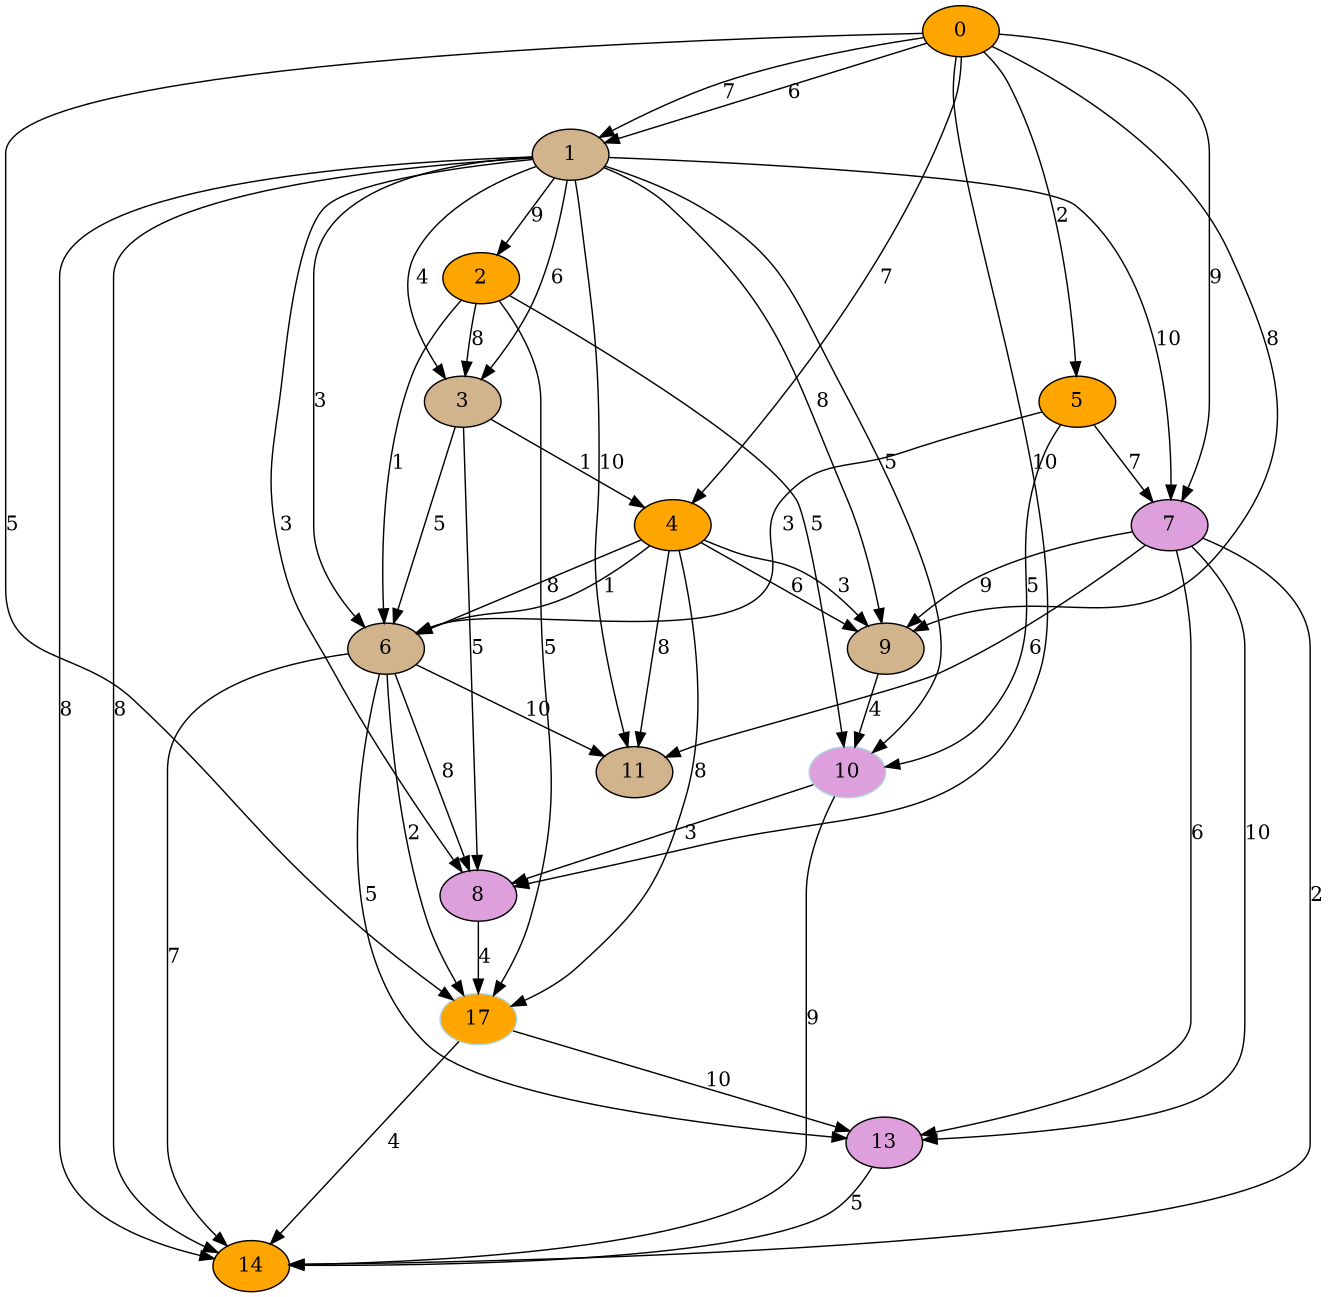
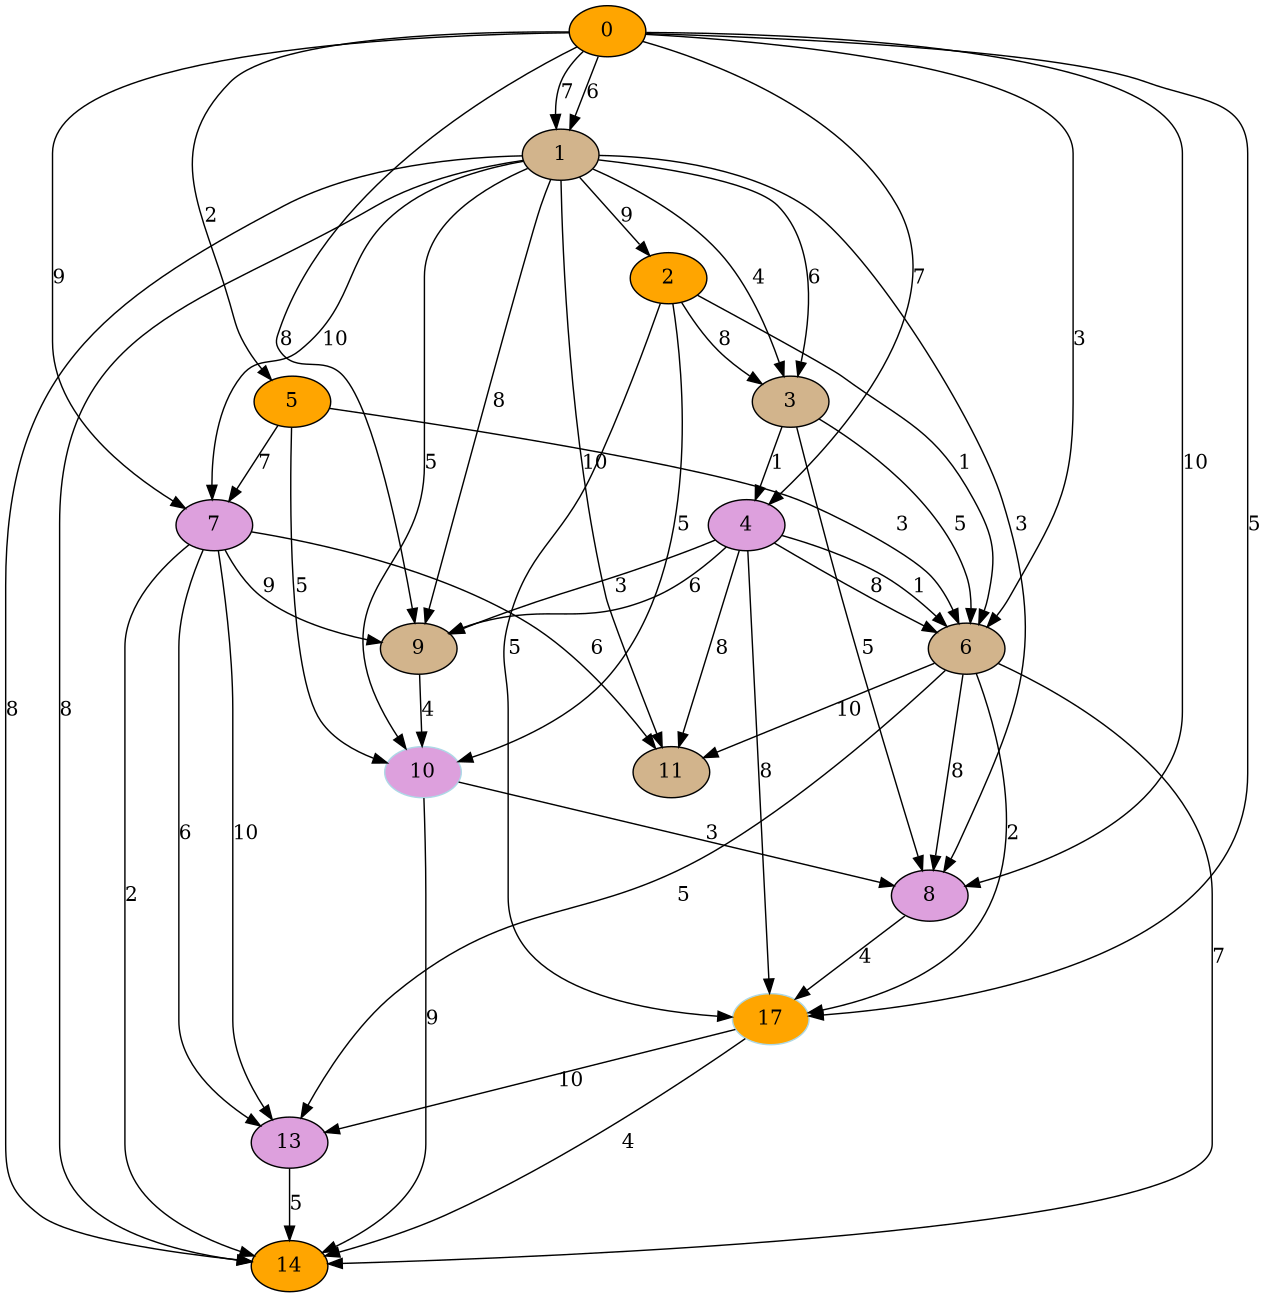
(314, 316) -> (1073, 163)
(673, 525) -> (747, 525)
